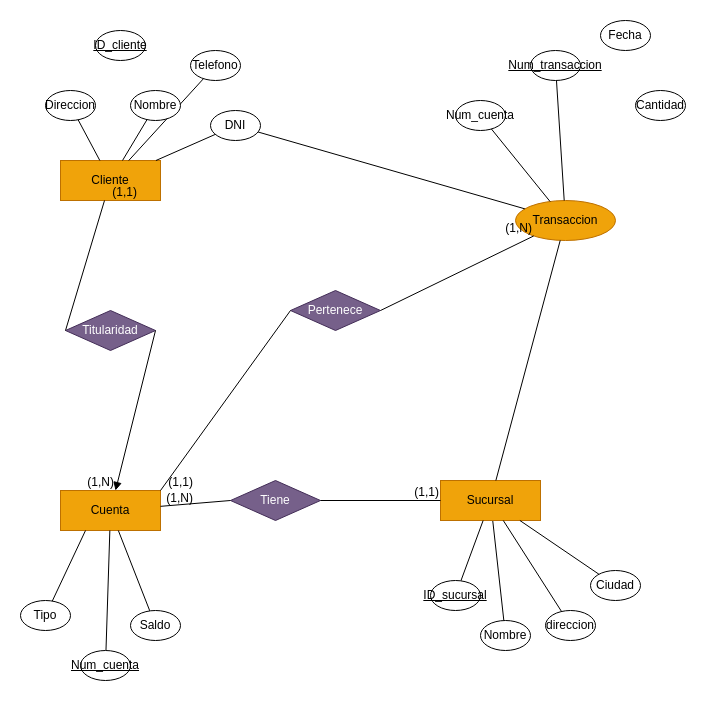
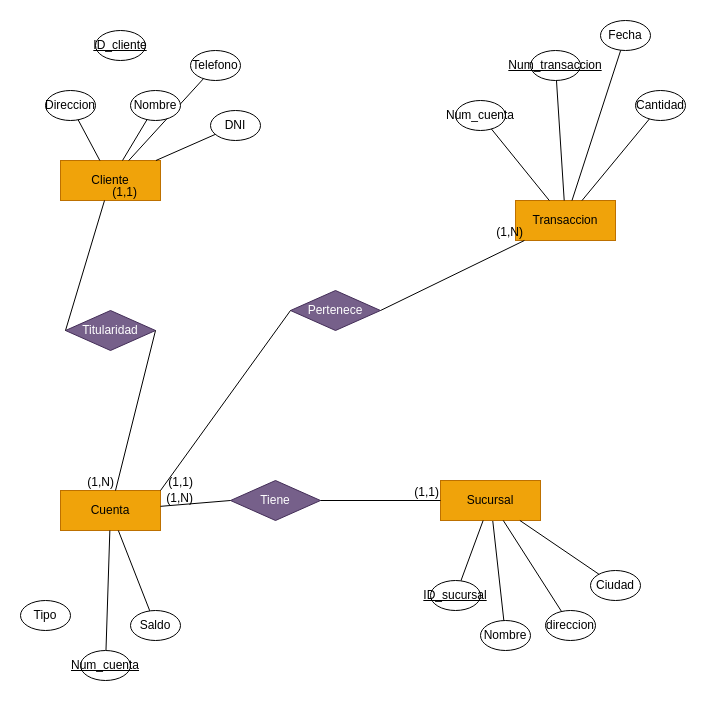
(392, 171) -> (615, 160)
(566, 221) -> (566, 221)
(528, 360) -> (596, 126)
(118, 481) -> (117, 484)
(69, 565) -> none
